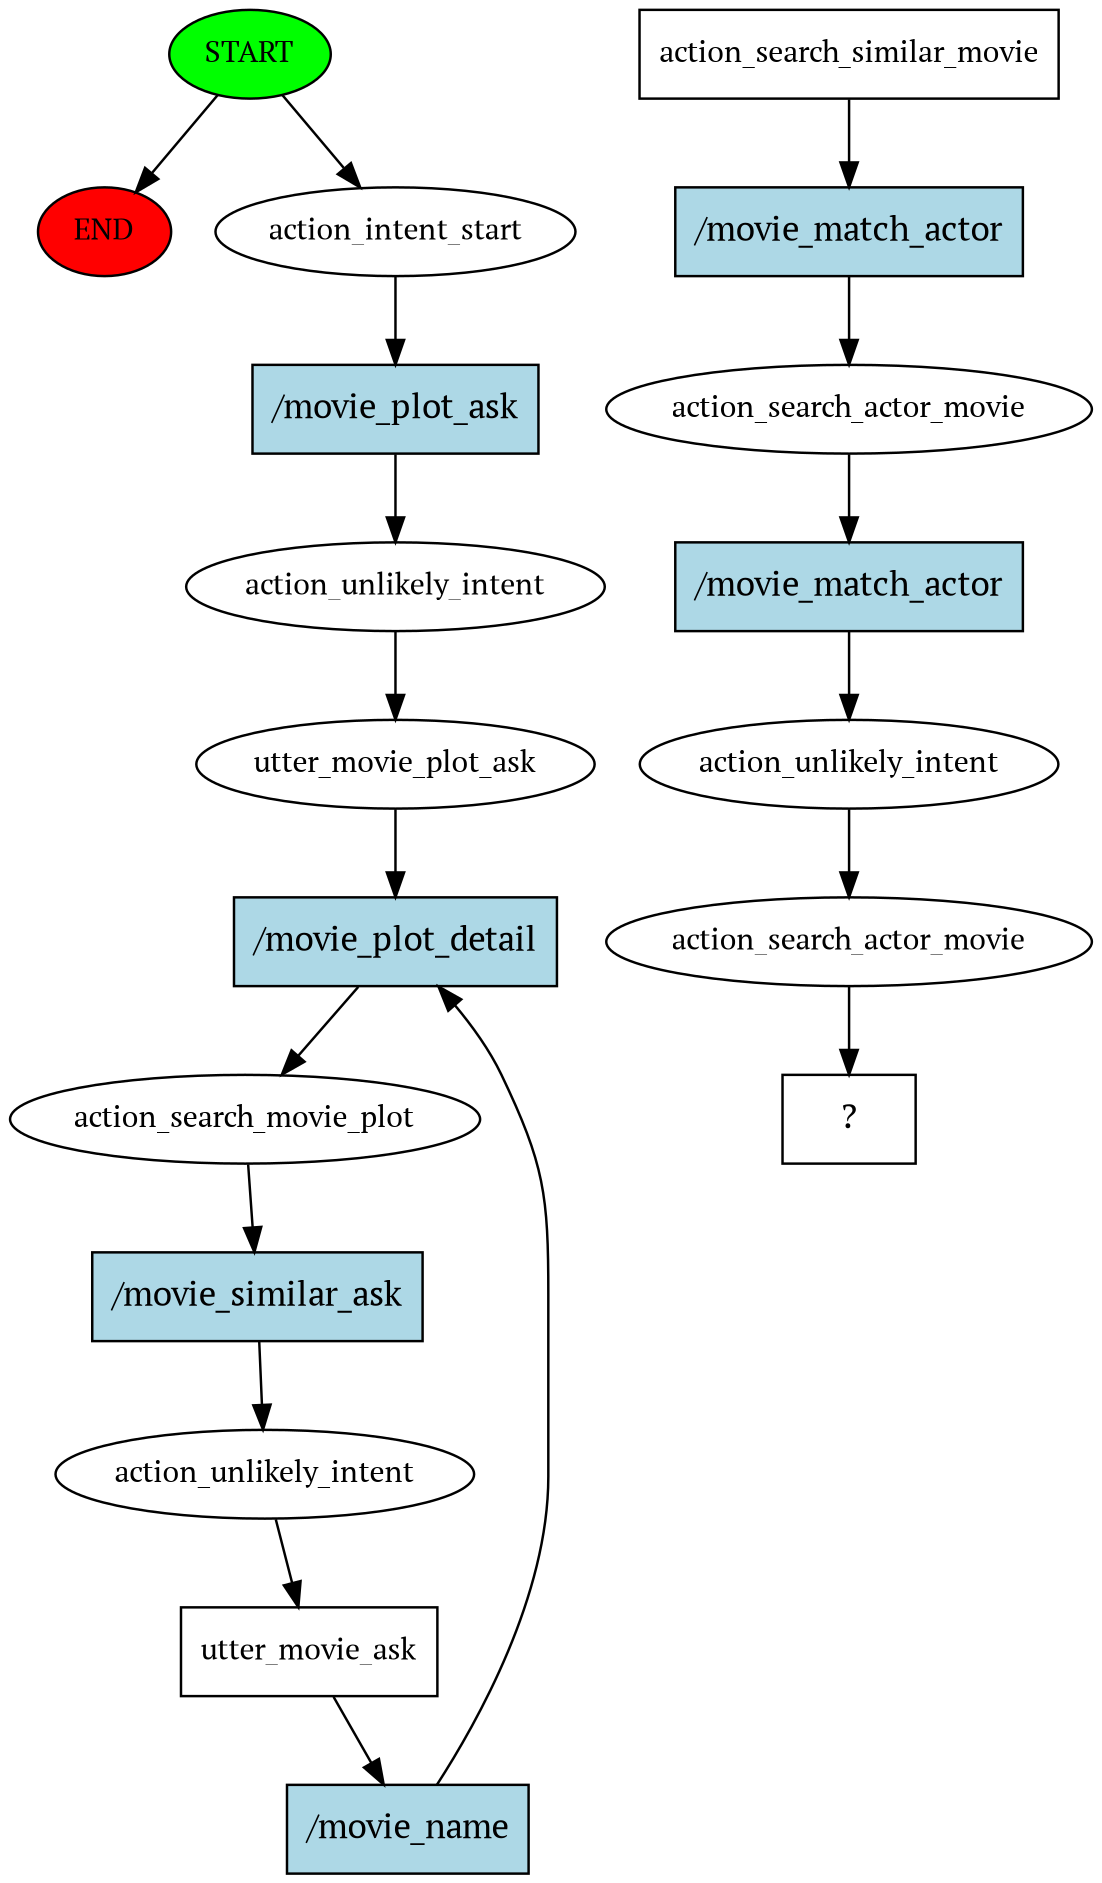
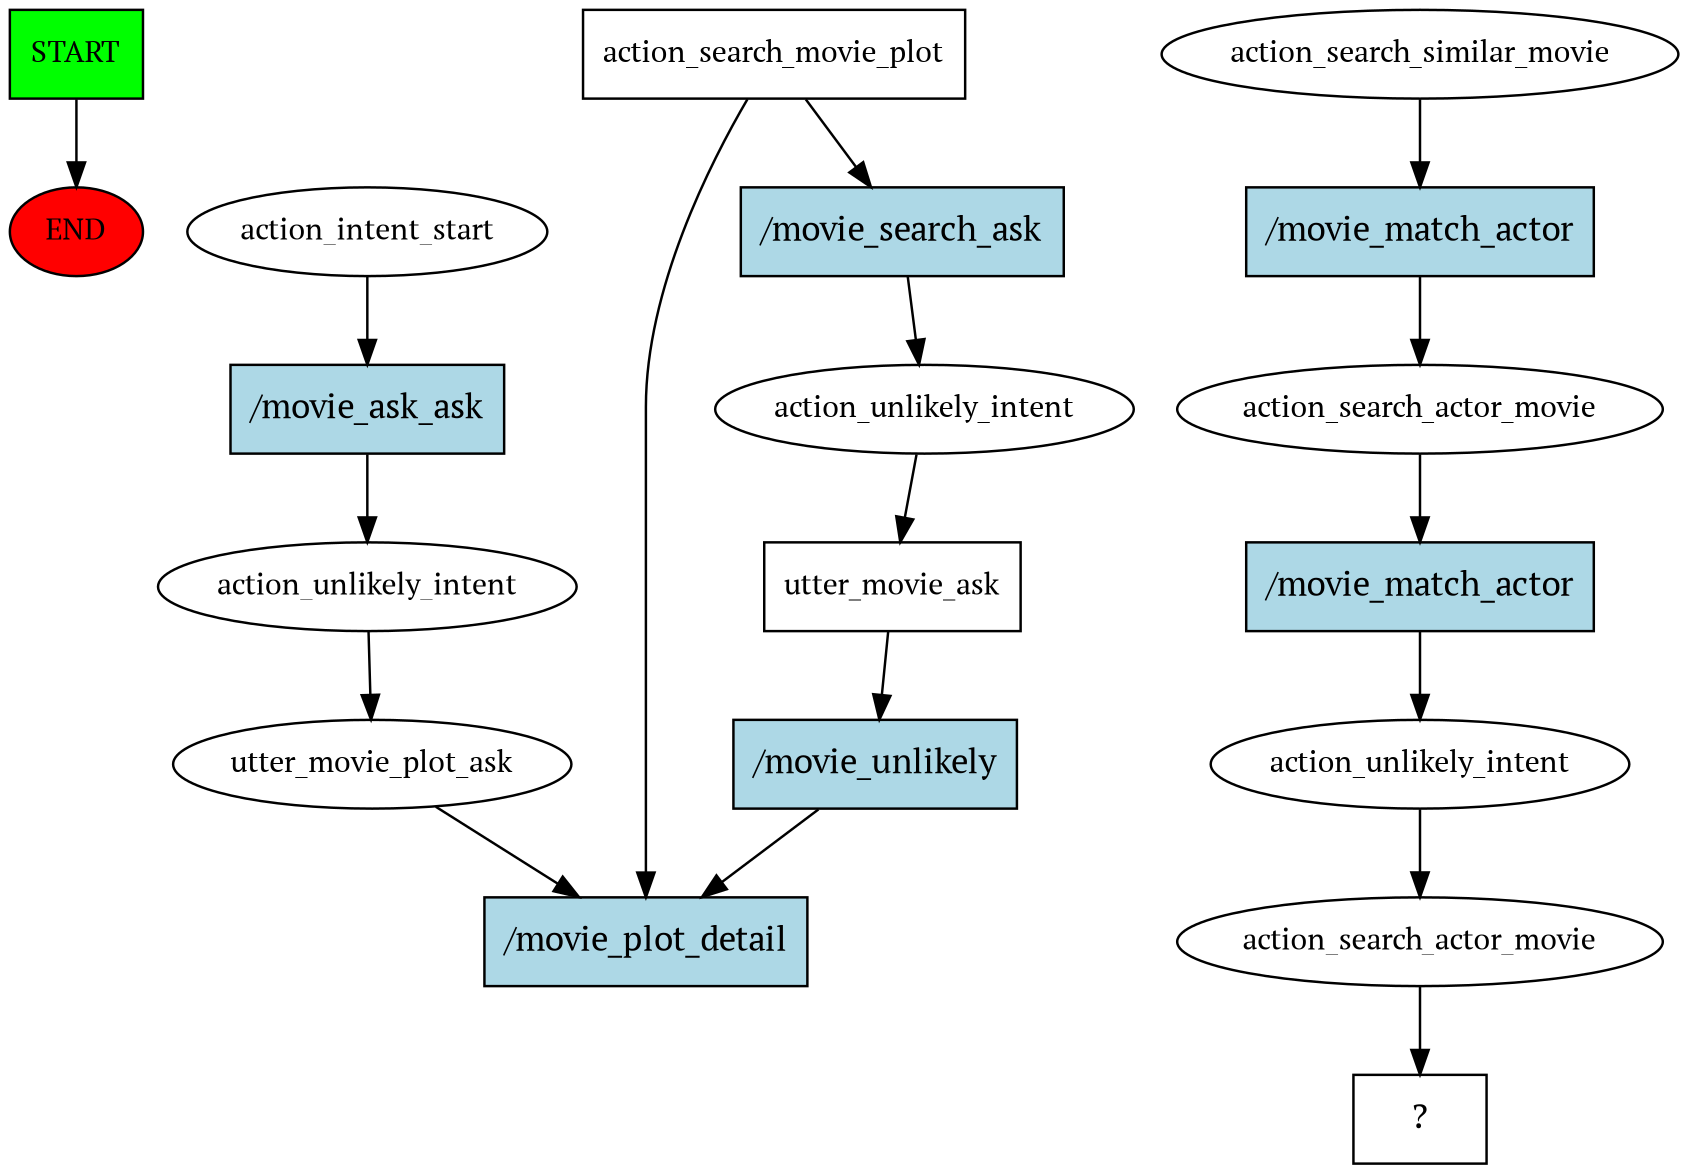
(250, 54) -> (76, 54)
(849, 54) -> (1420, 54)
(313, 131) -> none
(395, 409) -> (367, 409)
(328, 1021) -> (646, 476)
(245, 1119) -> (774, 54)
(257, 1297) -> (902, 232)
(408, 1829) -> (875, 764)
